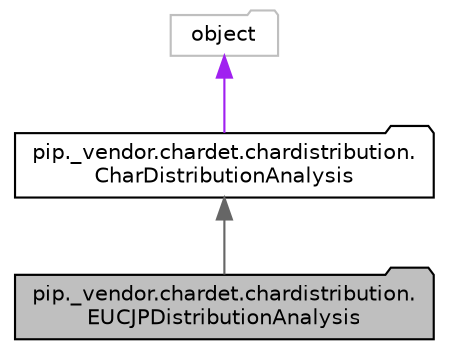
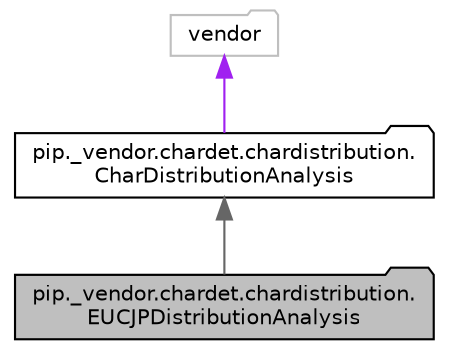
(224, 35) -> (224, 35)
